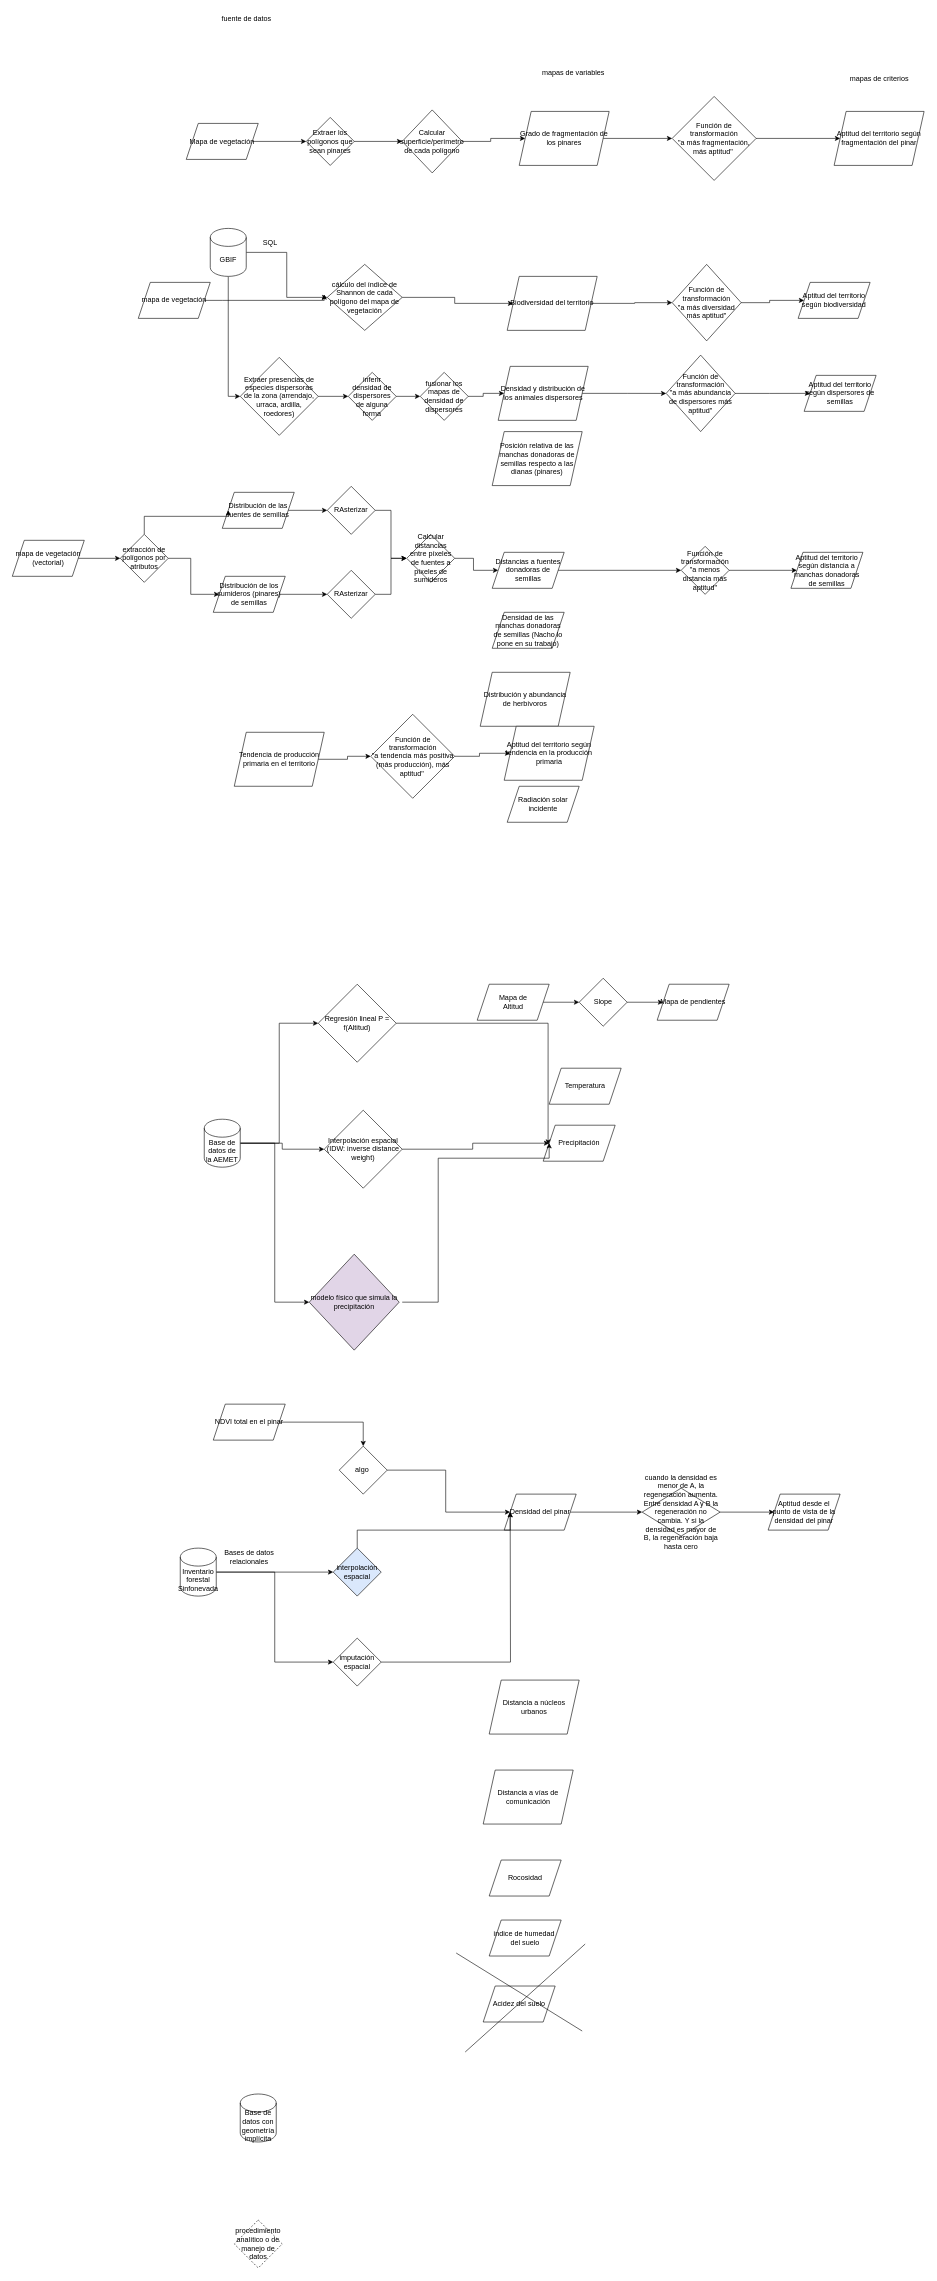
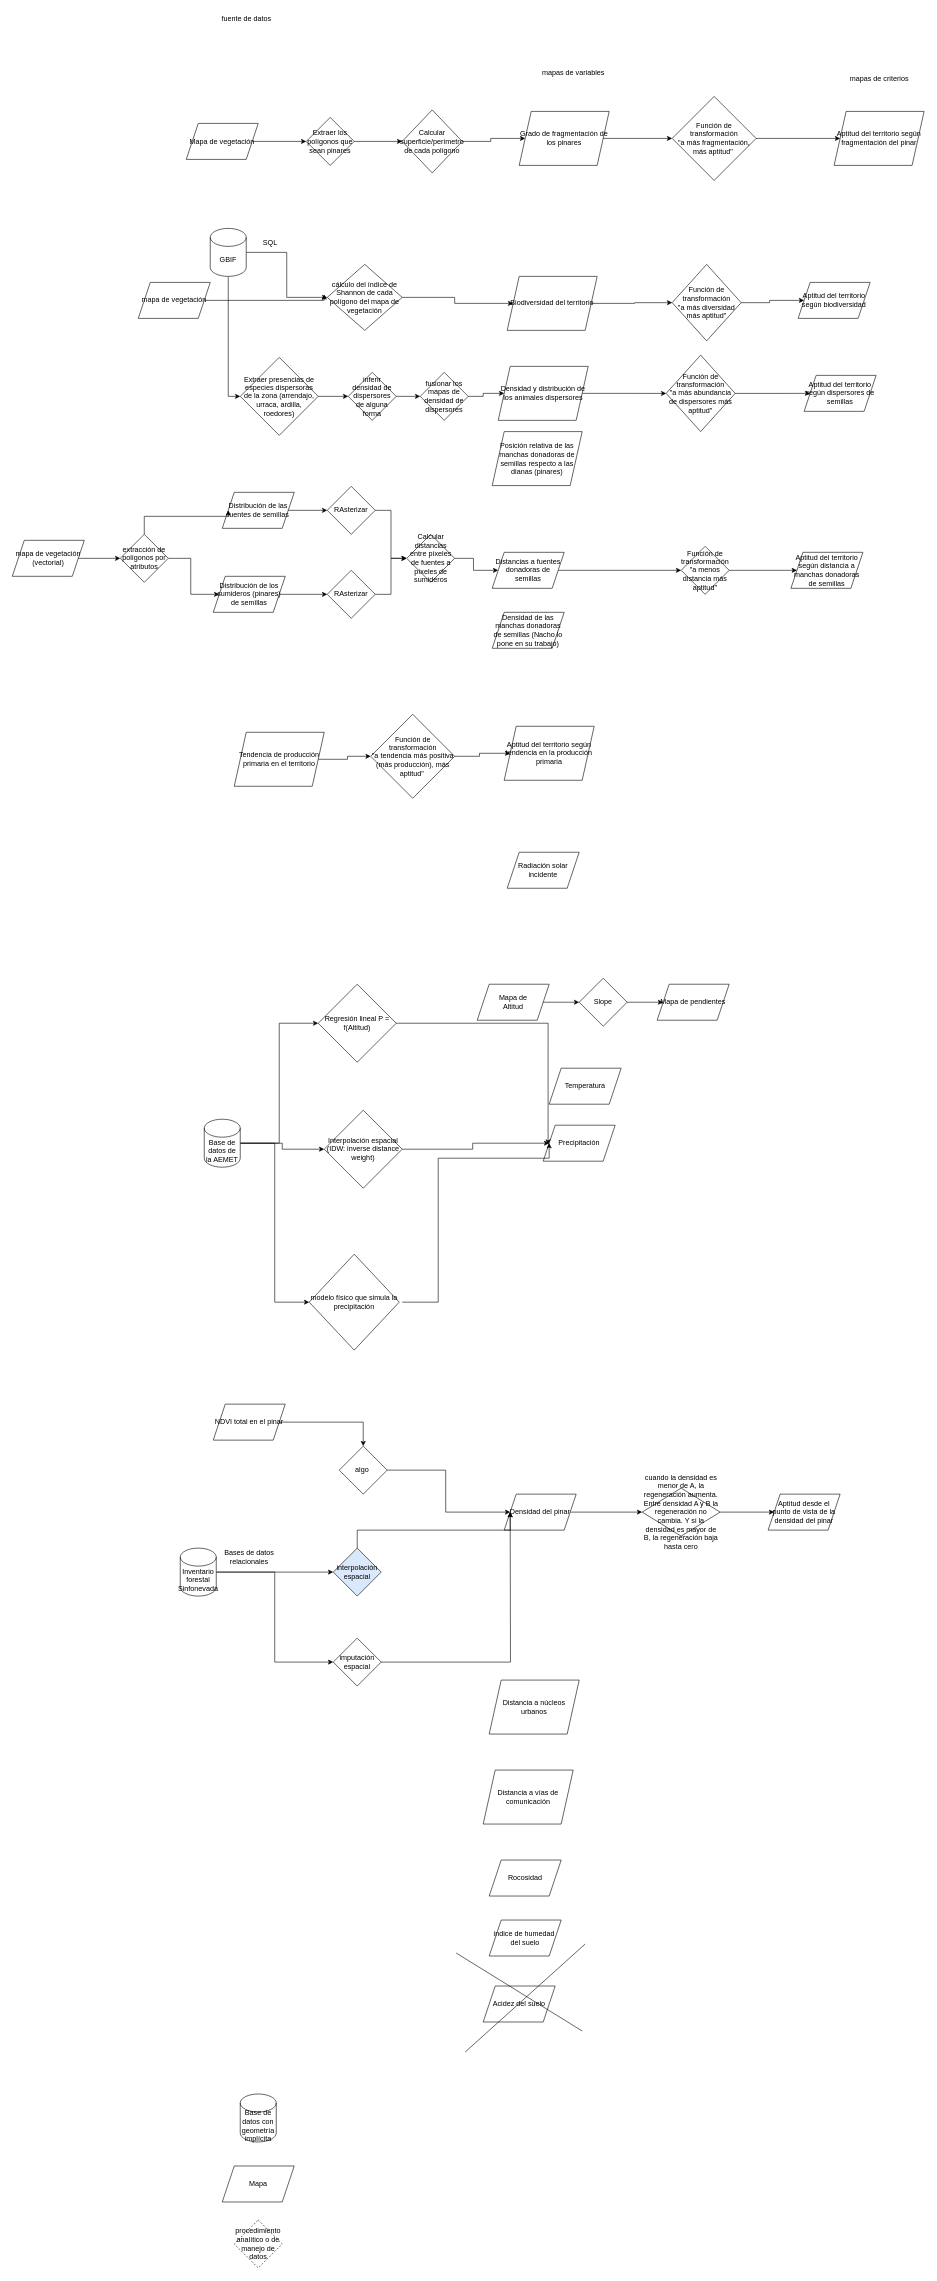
(525, 699) -> none
(543, 804) -> (543, 870)
(354, 1302) -> (354, 1302)
none -> (258, 2184)
